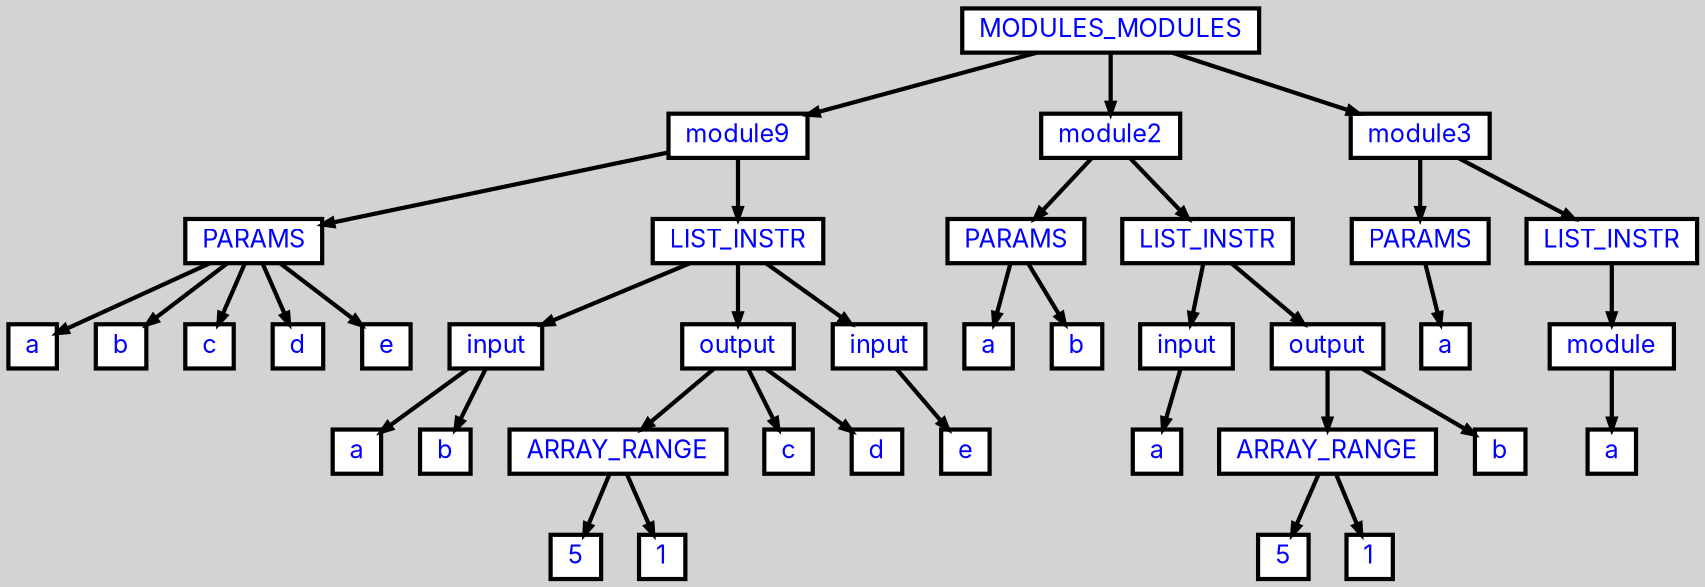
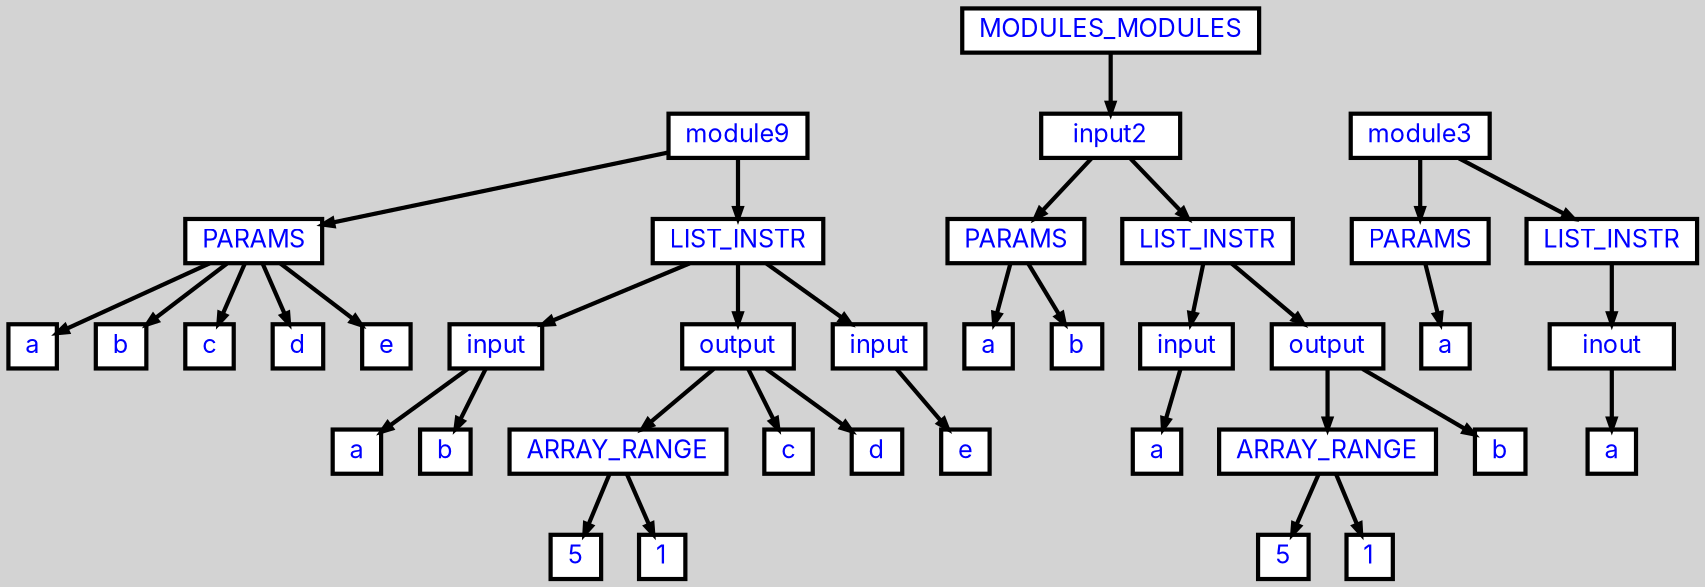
(1260, 81) -> none
(928, 82) -> none
(1111, 136) -> (1111, 136)
(1612, 346) -> (1612, 346)
